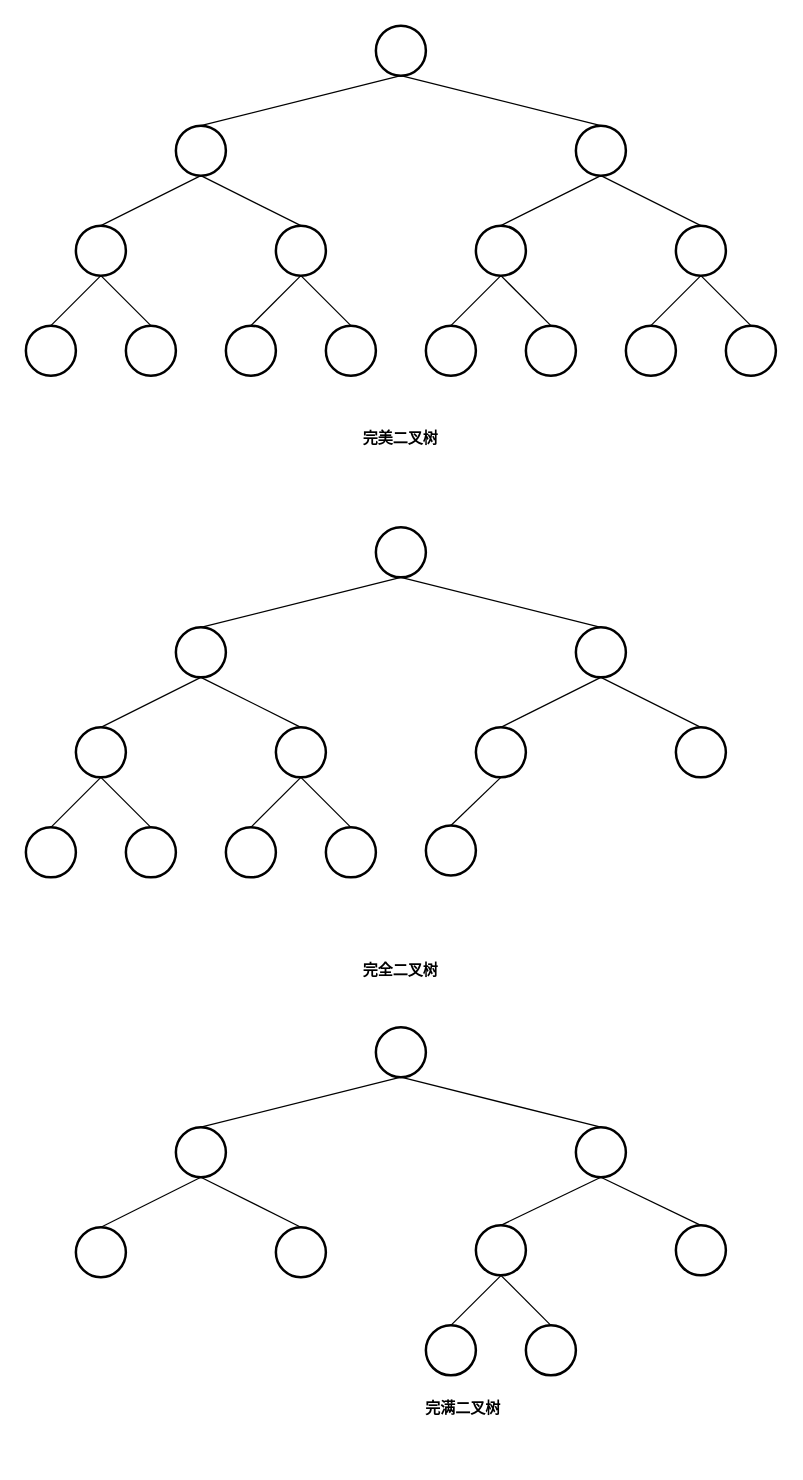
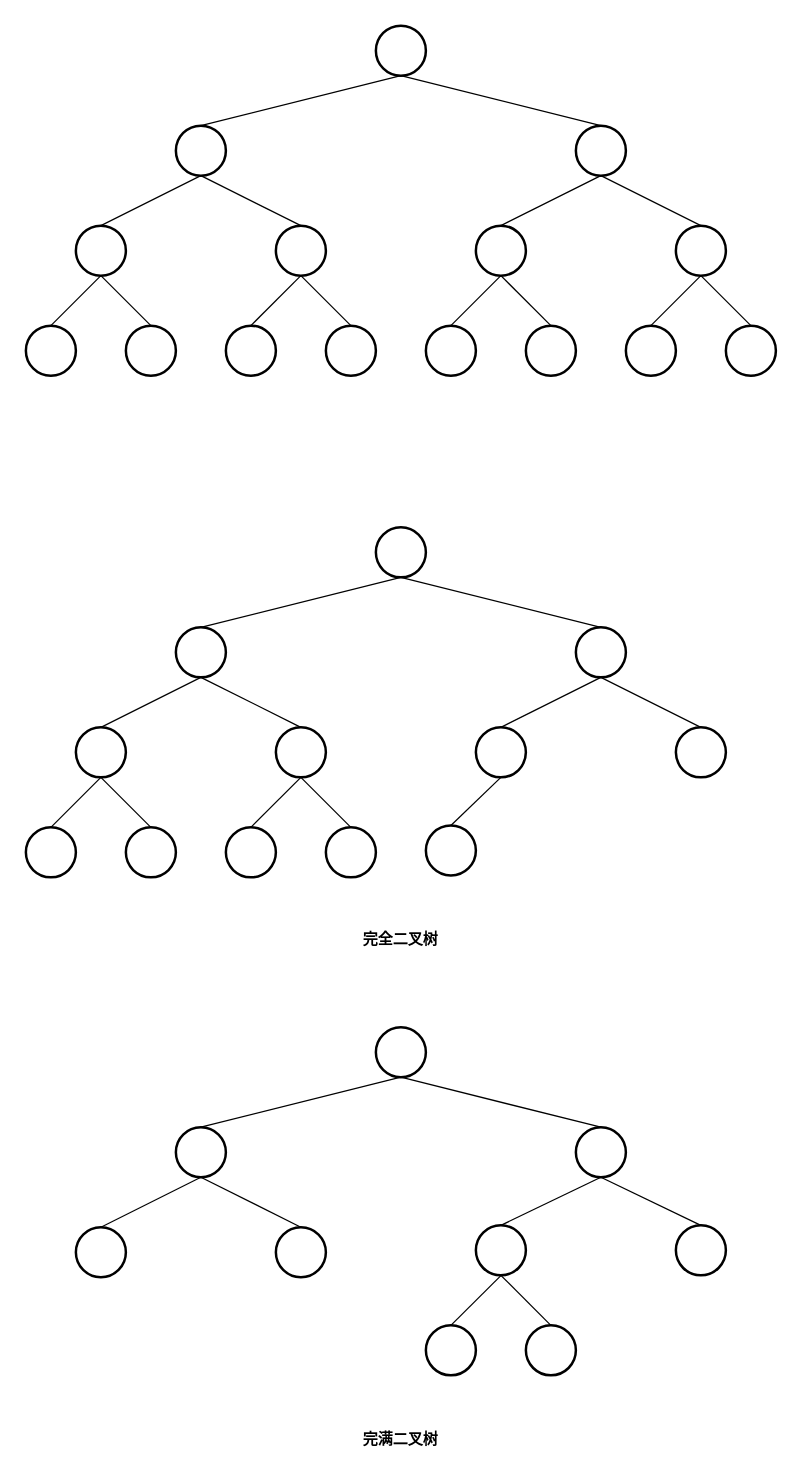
(401, 438) -> none
(401, 971) -> (401, 940)
(463, 1408) -> (401, 1440)
